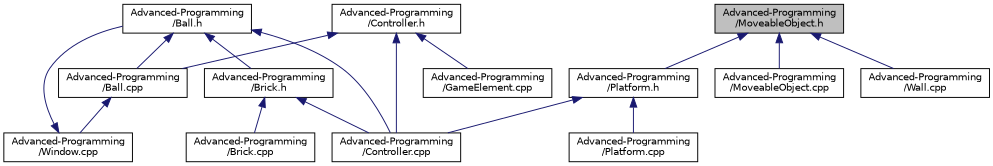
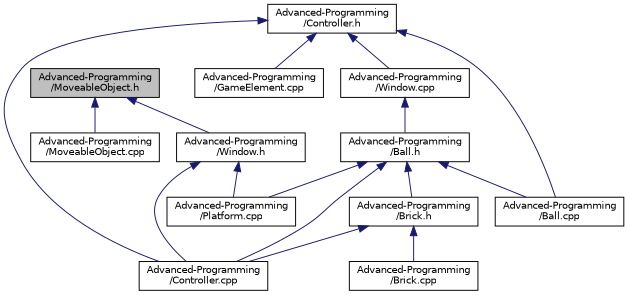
(633, 83) -> (241, 147)
(925, 83) -> none
(92, 119) -> (372, 54)
none -> (314, 181)
